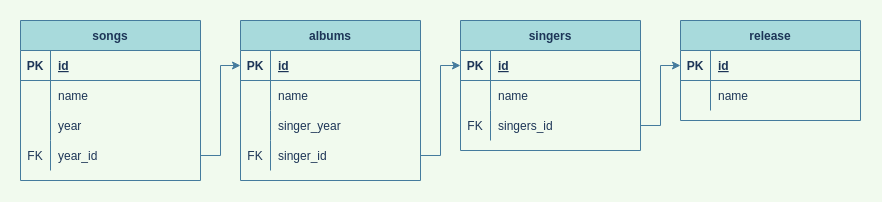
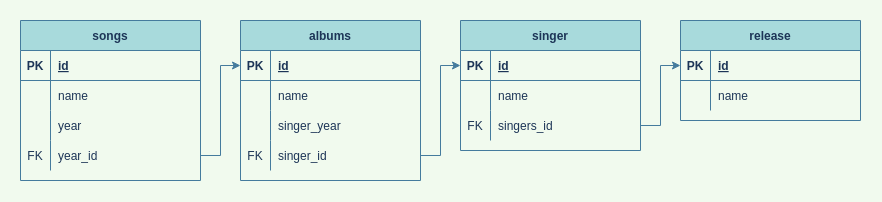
(550, 36) -> (550, 36)
